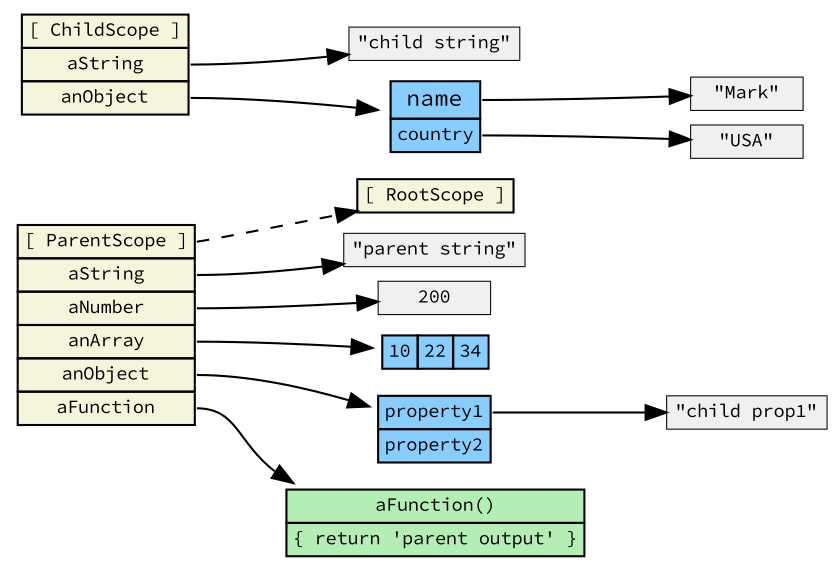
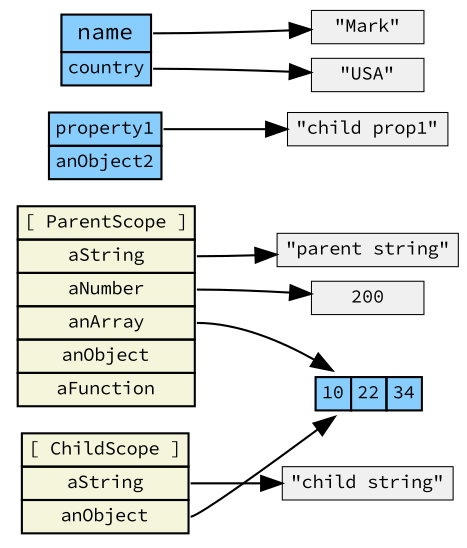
(274, 101) -> (262, 470)
(434, 196) -> none
(274, 383) -> none
(434, 445) -> (105, 161)
(434, 523) -> none
